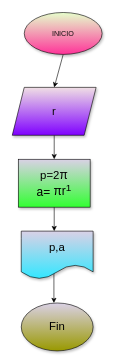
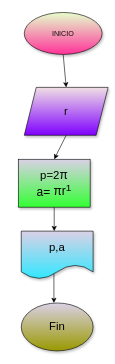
(54, 111) -> (66, 111)
